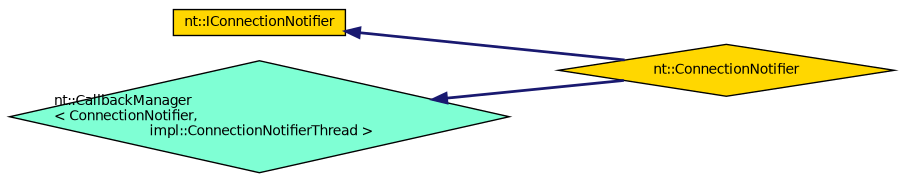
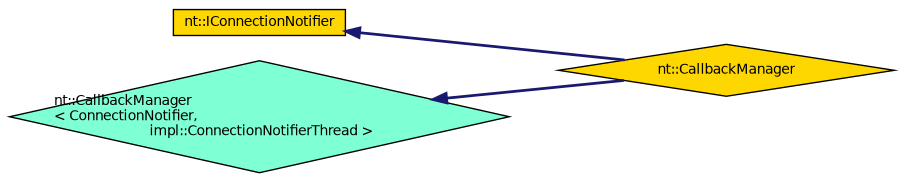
(726, 70) -> (726, 70)
